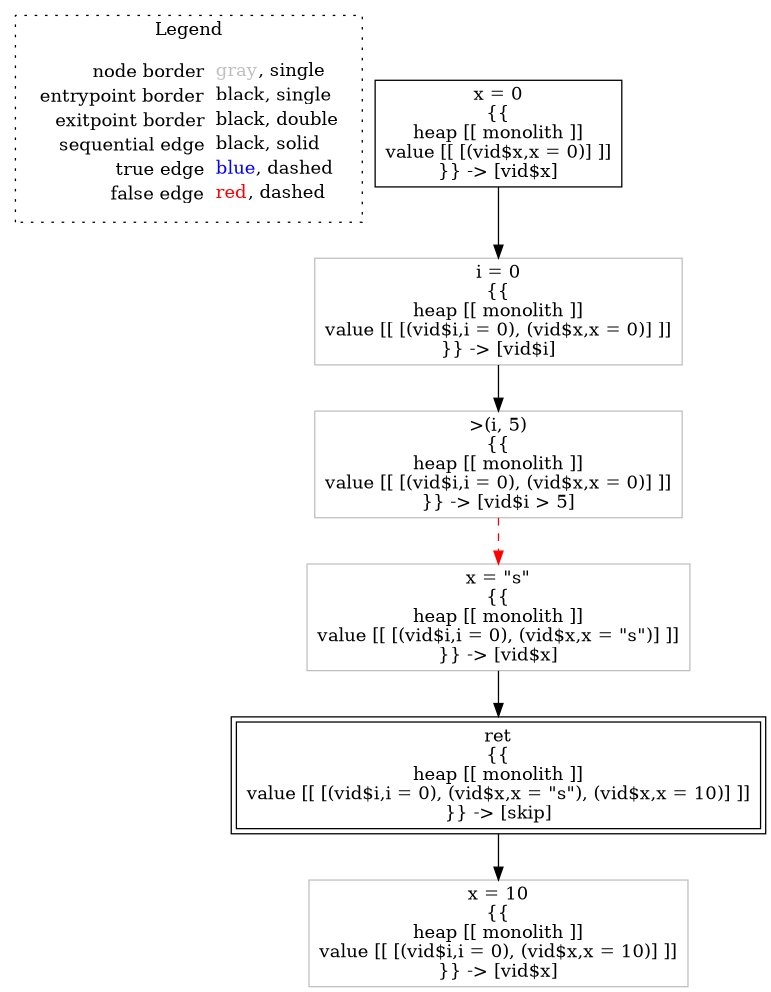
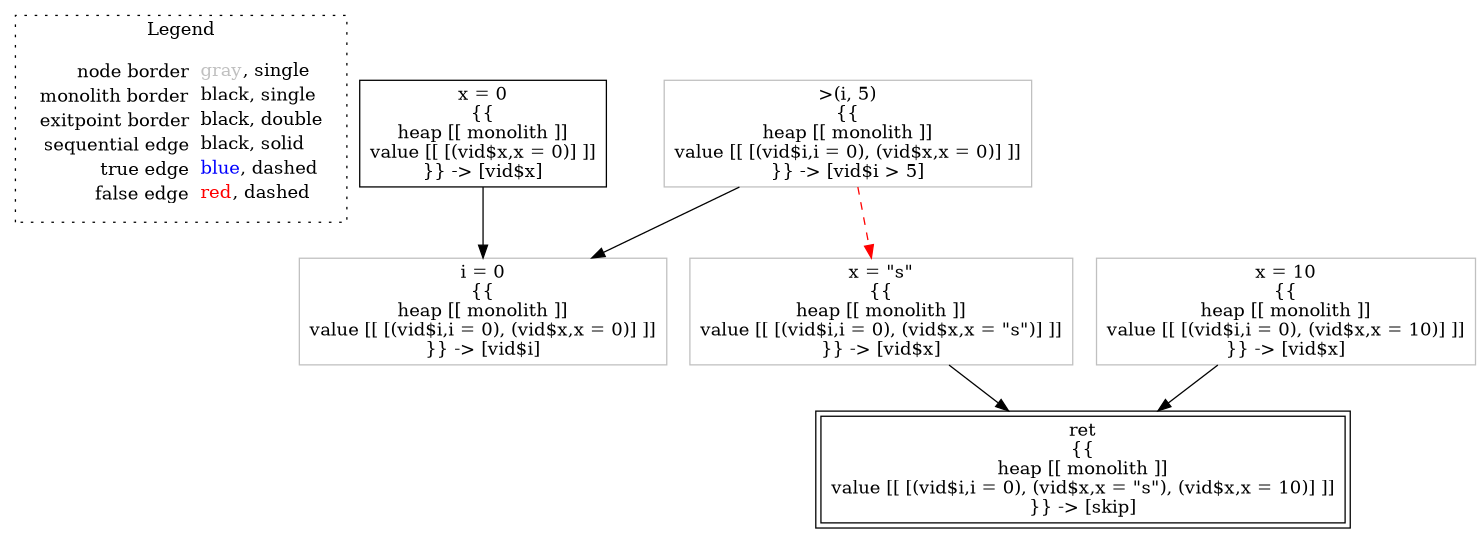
(125, 96) -> (118, 96)
(498, 381) -> (671, 220)
(498, 850) -> (1193, 384)
